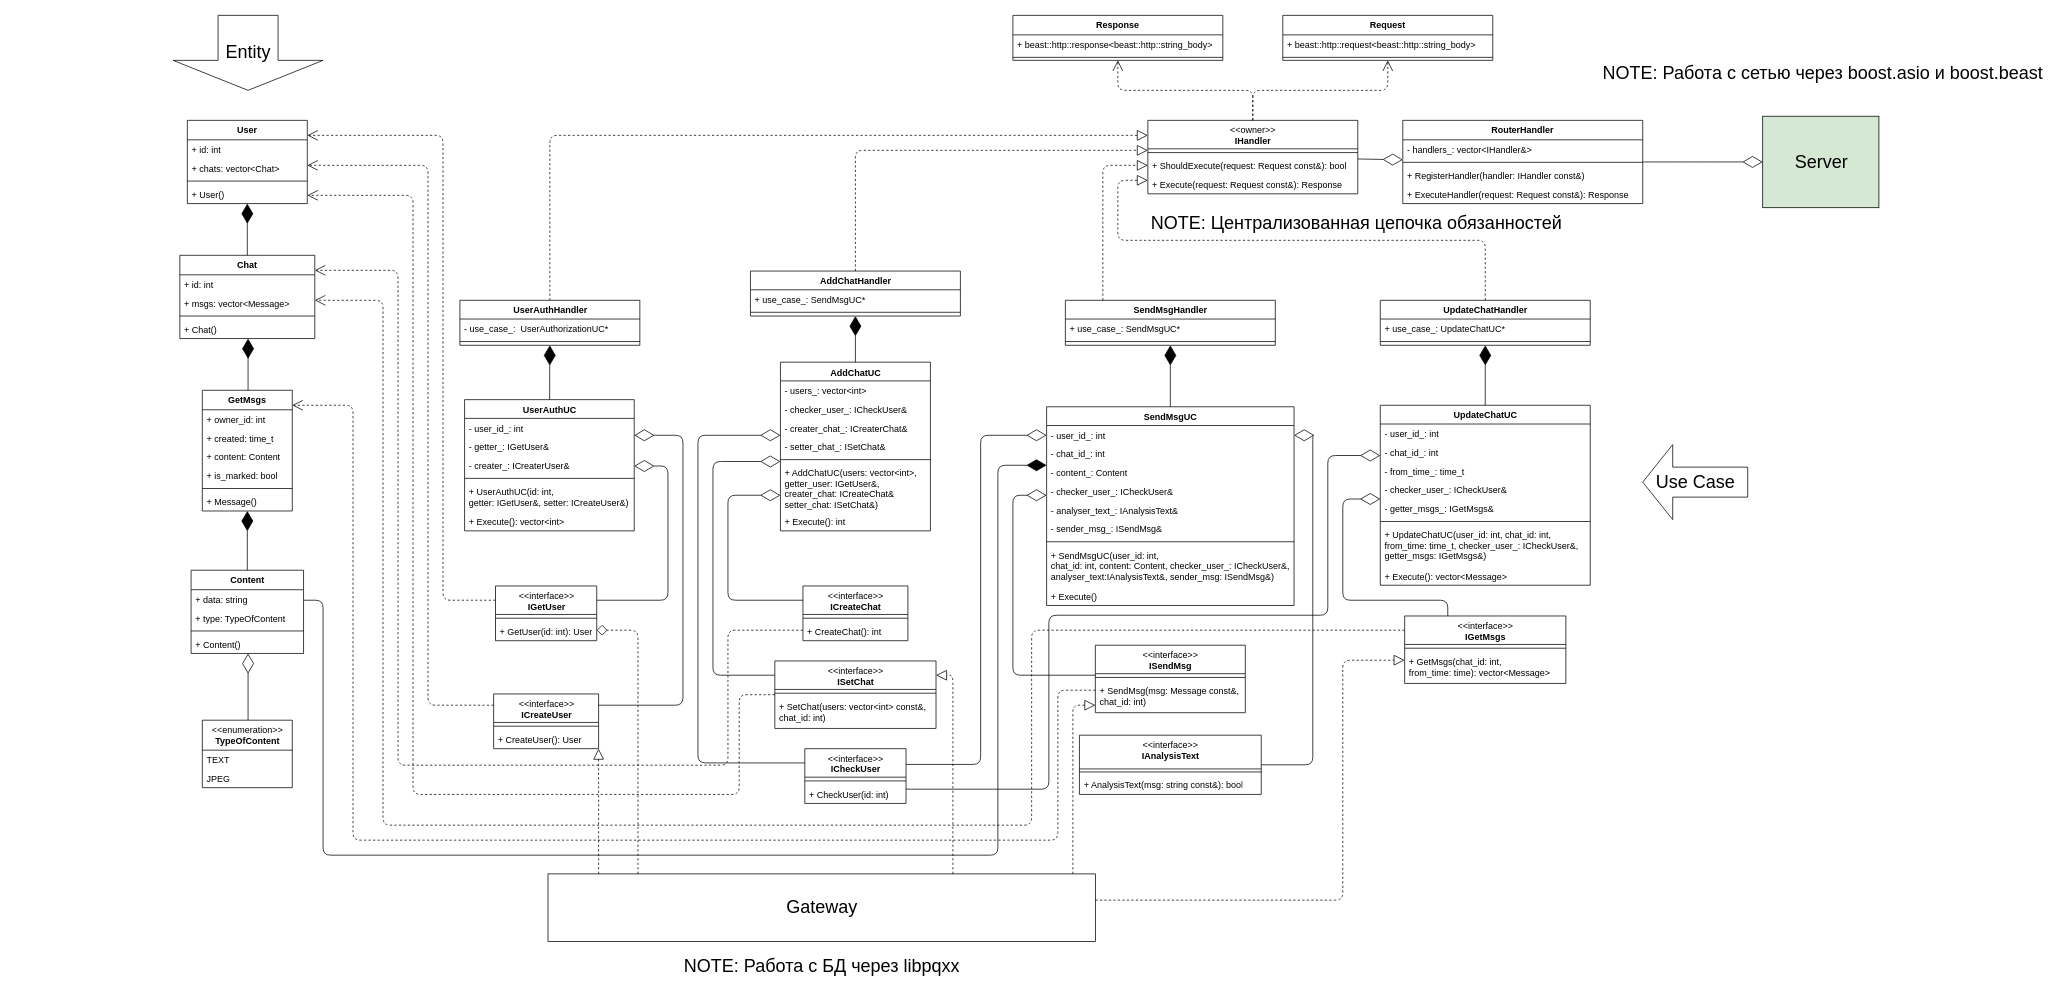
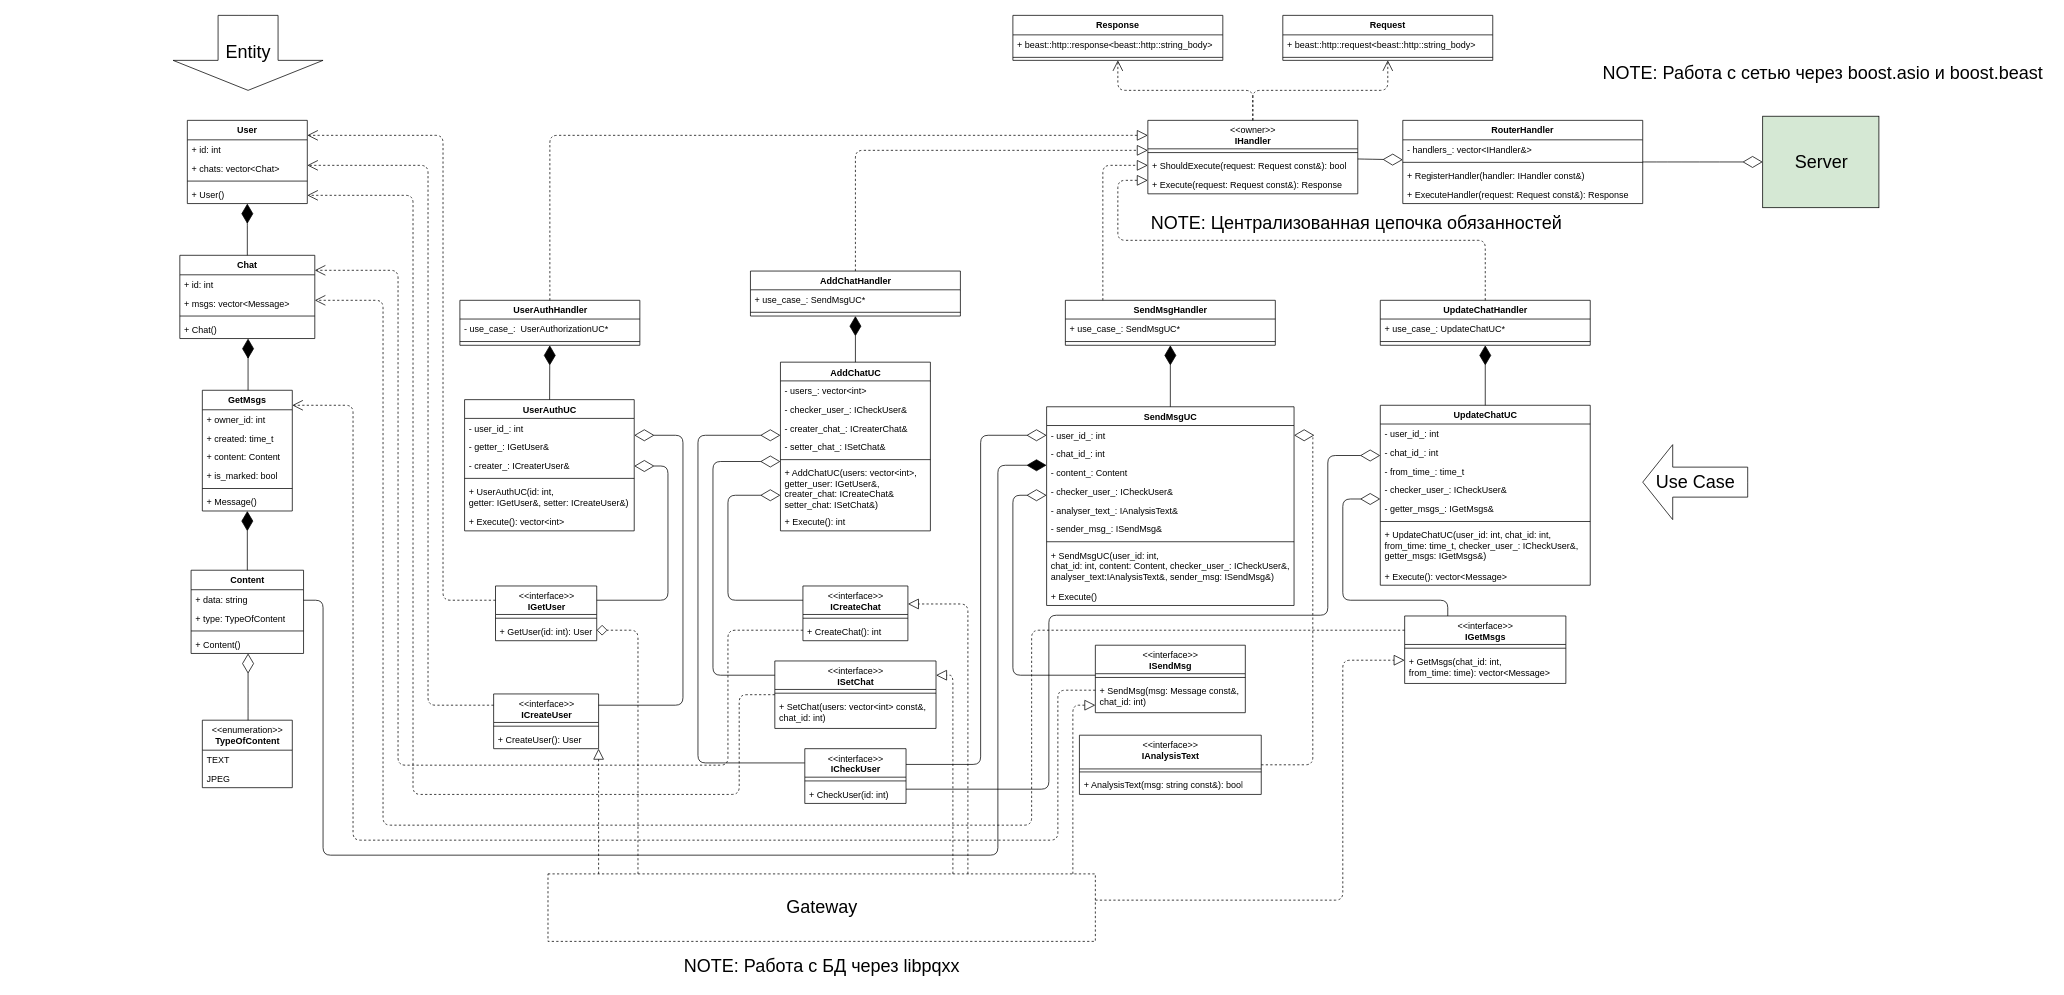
(1313, 621) -> (1313, 621)
none -> (968, 739)
(822, 908) -> (822, 908)
